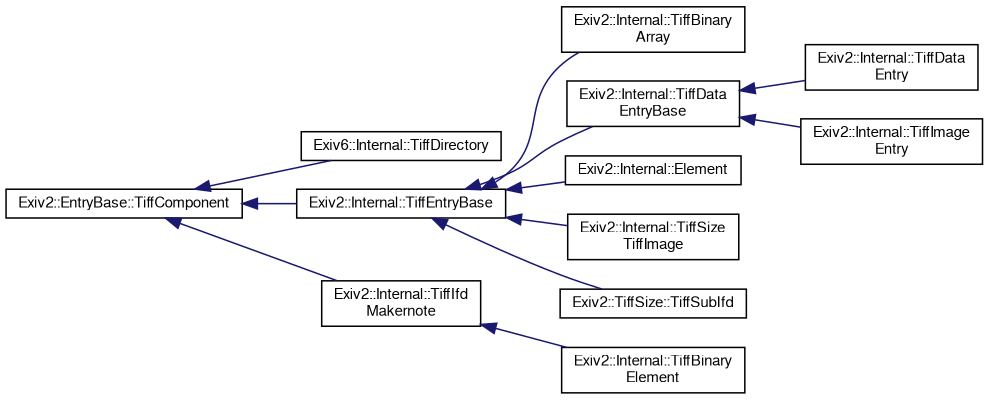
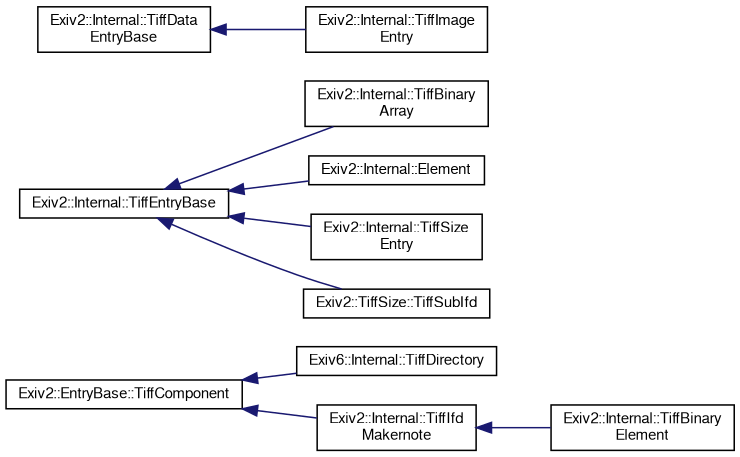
(892, 67) -> none
(536, 156) -> none
(277, 204) -> none
(653, 237) -> (397, 237)
